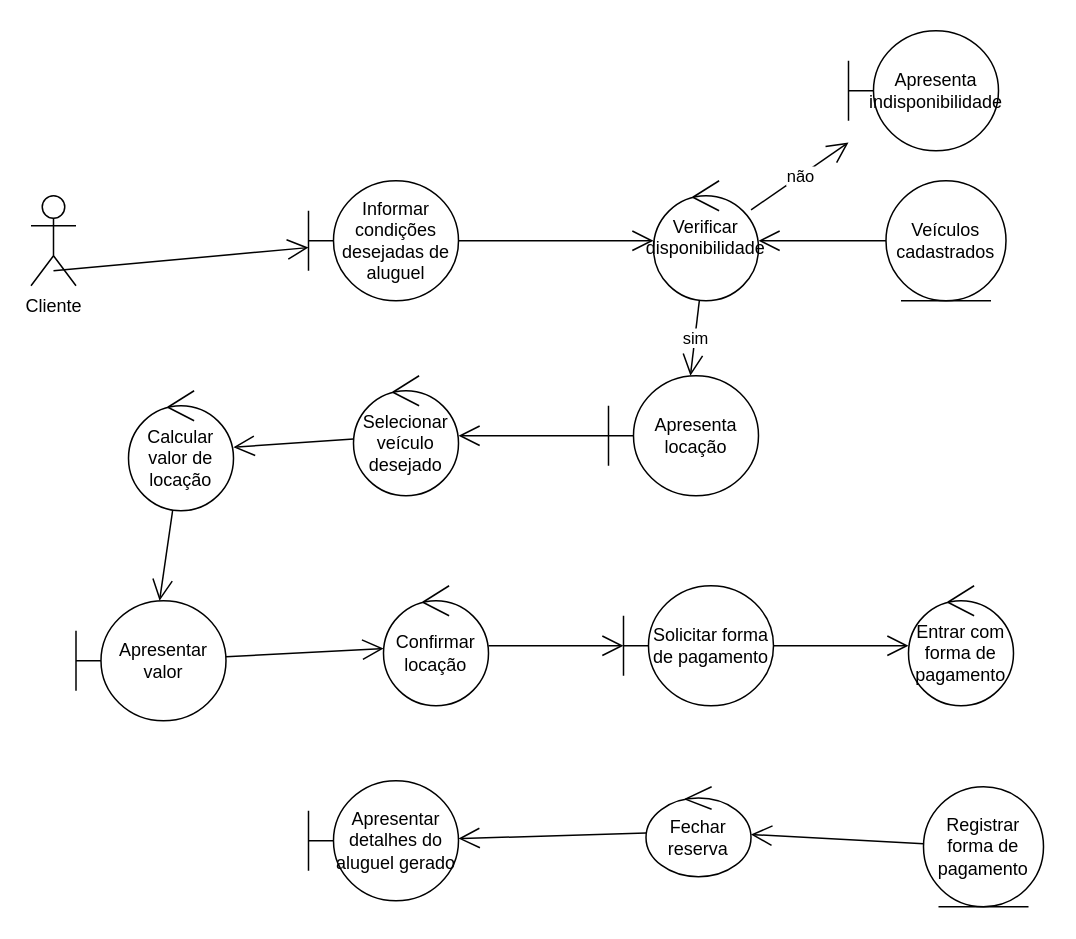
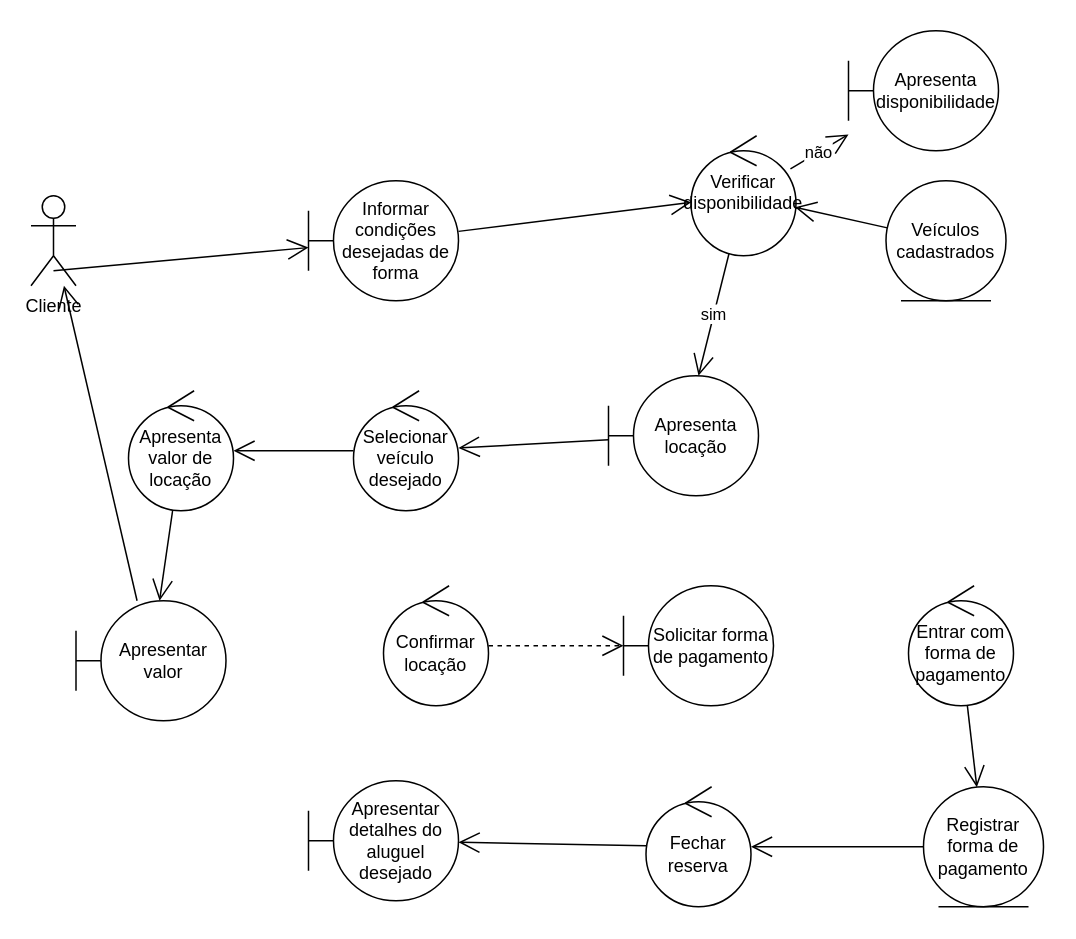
(936, 91) -> (936, 91)
(396, 241) -> (396, 241)
(706, 241) -> (743, 196)
(406, 436) -> (406, 451)
(181, 458) -> (181, 458)
(552, 646) -> (552, 646)
(839, 646) -> none
(303, 653) -> (101, 445)
none -> (972, 744)
(698, 832) -> (698, 847)
(396, 841) -> (396, 841)
